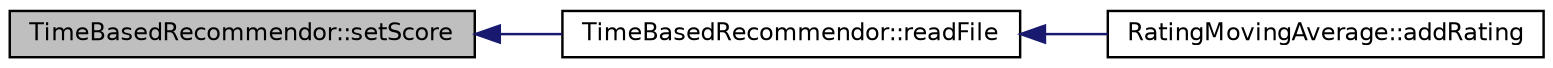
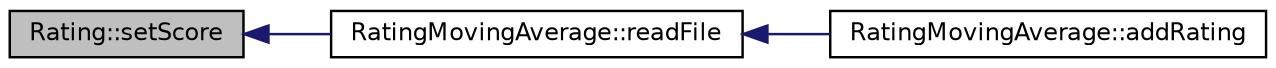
(242, 34) -> (127, 34)
(791, 34) -> (537, 34)
